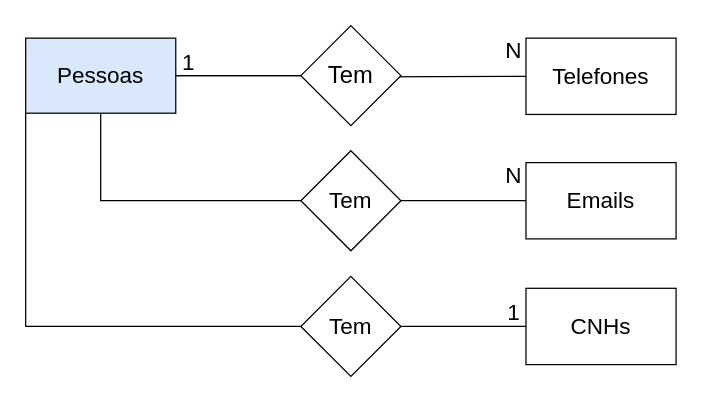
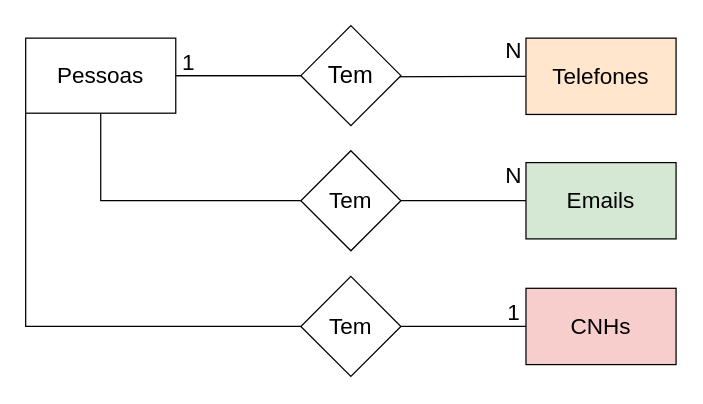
(101, 76) -> (101, 76)
(601, 76) -> (601, 76)
(601, 201) -> (601, 201)
(601, 326) -> (601, 326)
